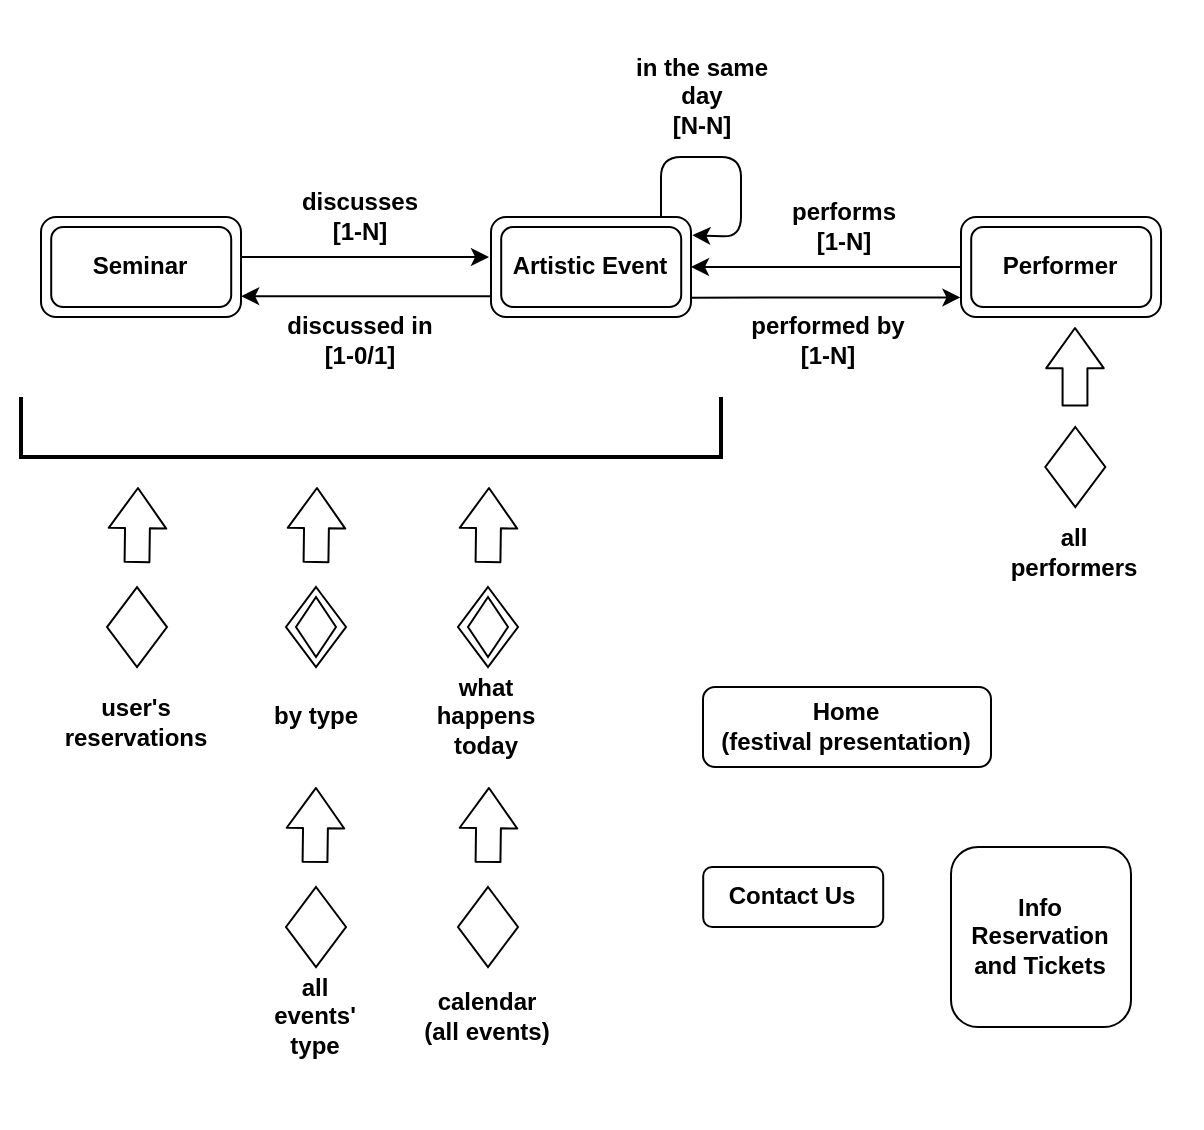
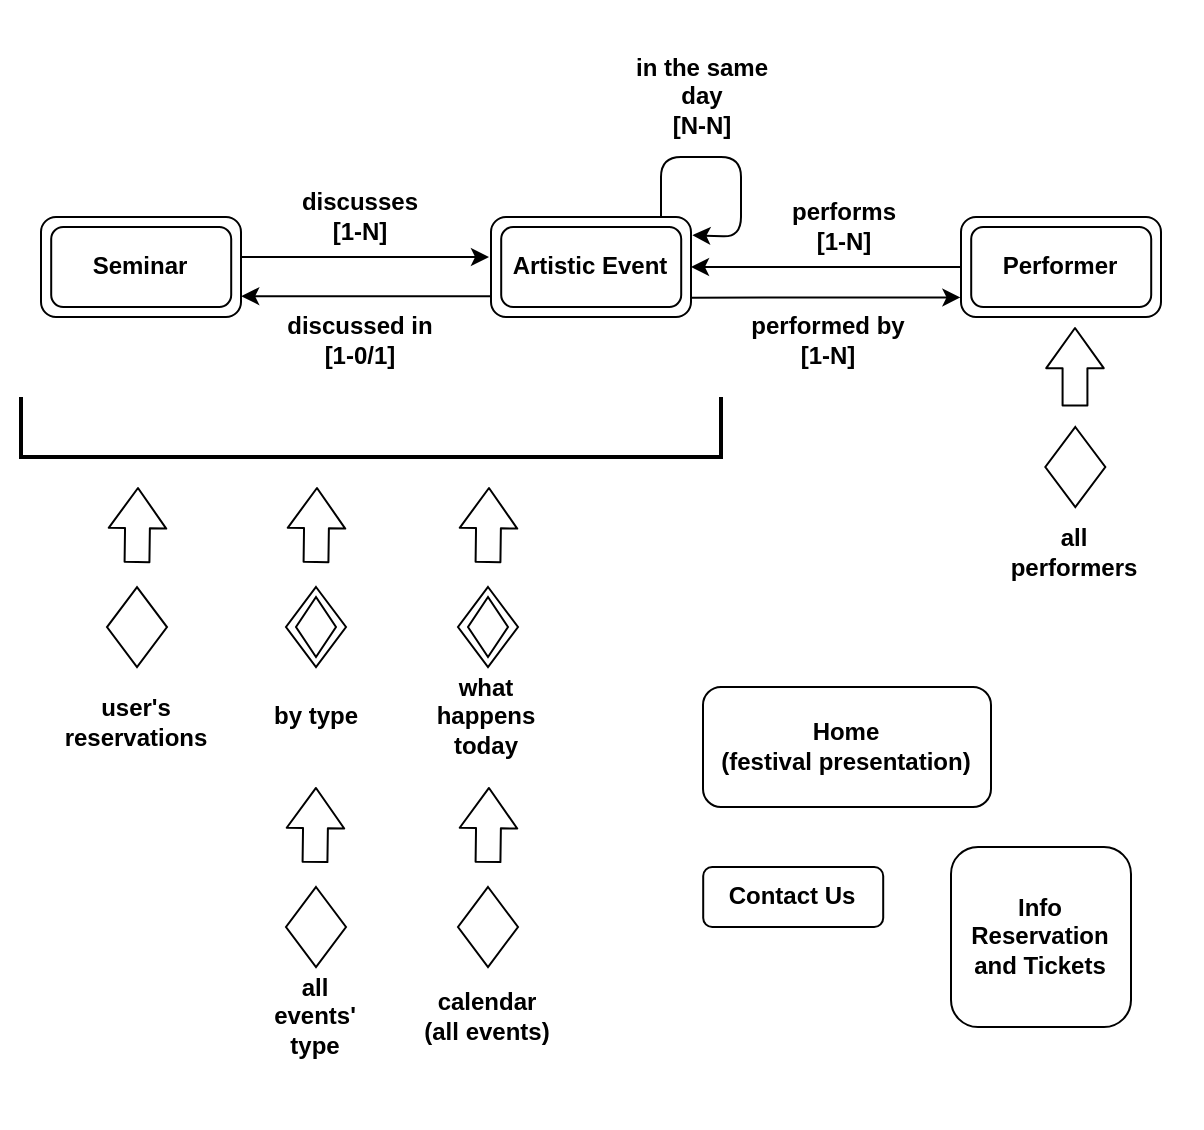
(847, 727) -> (847, 747)
